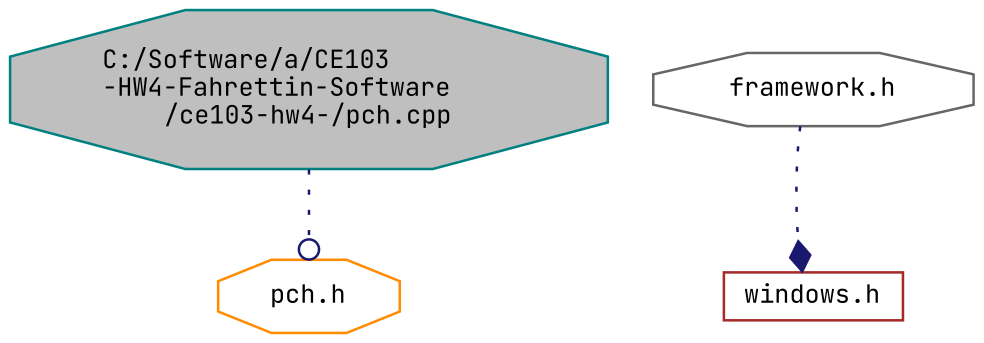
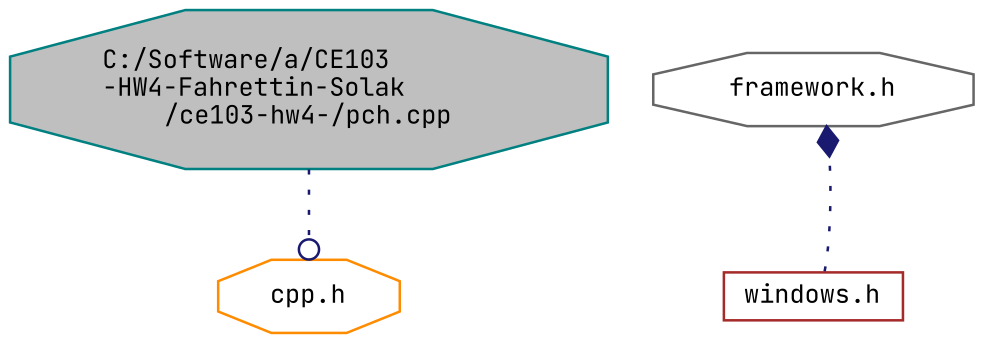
(309, 90) -> (309, 90)
(796, 183) -> (830, 214)
(309, 296) -> (309, 296)
